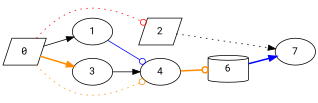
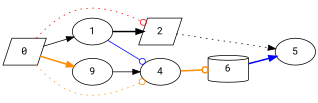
none -> (124, 32)
(295, 52) -> (295, 52)
(92, 72) -> (92, 72)
